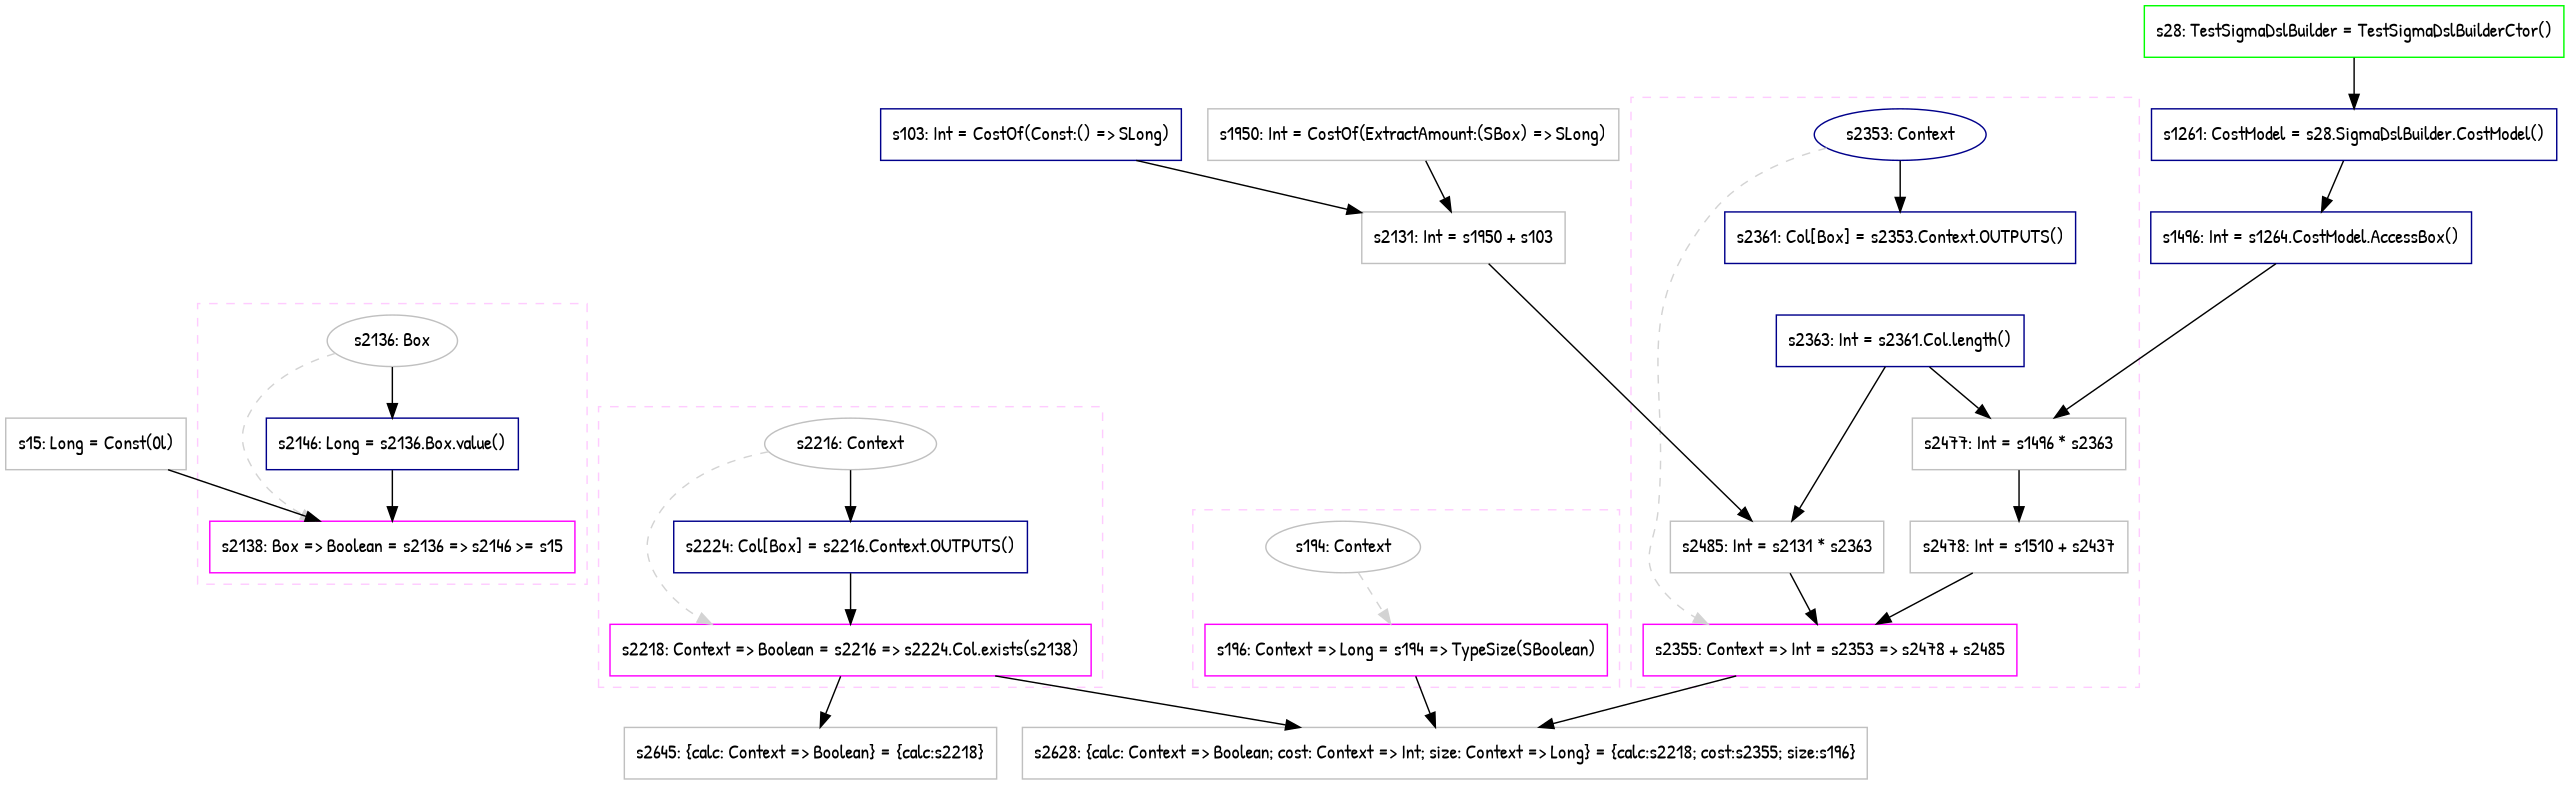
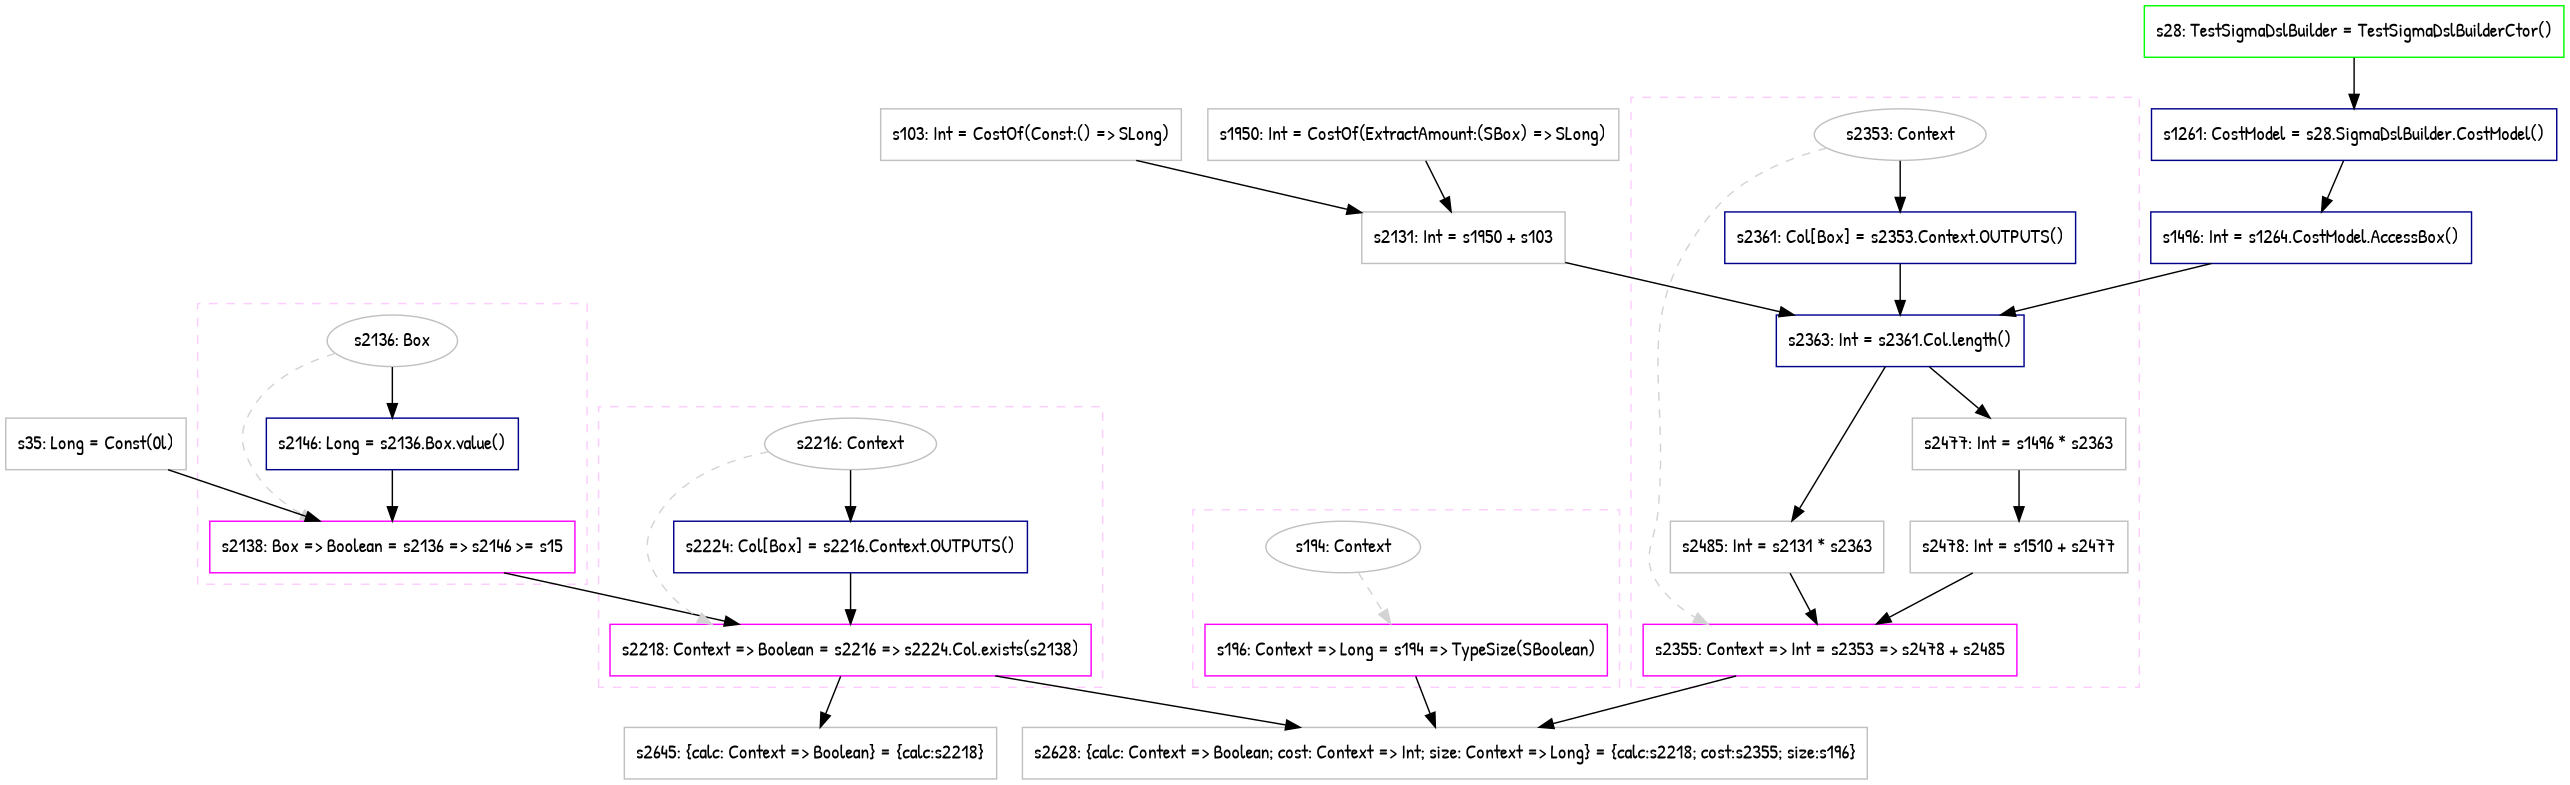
(1031, 135) -> (1031, 135)
(1900, 135) -> (1900, 135)
none -> (1900, 282)
(2171, 337) -> (2113, 287)
(1615, 387) -> (1678, 288)
(96, 444) -> (96, 444)
(2019, 547) -> (2019, 547)
none -> (614, 597)
